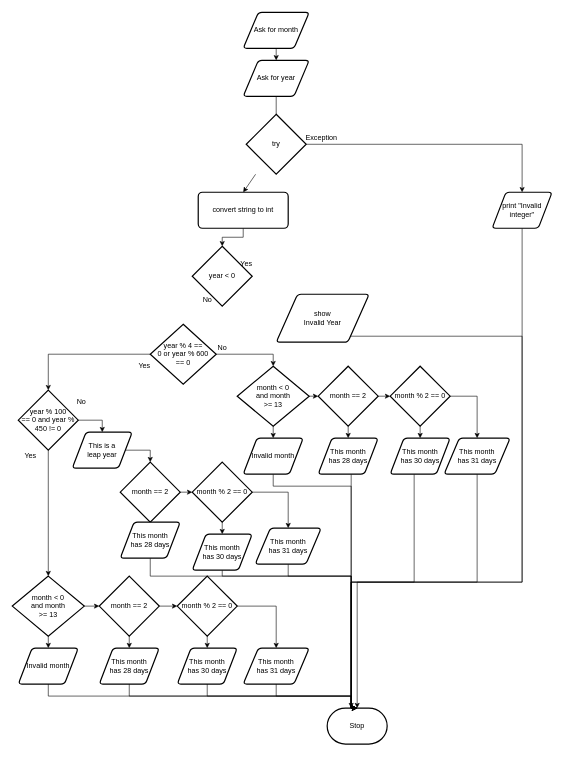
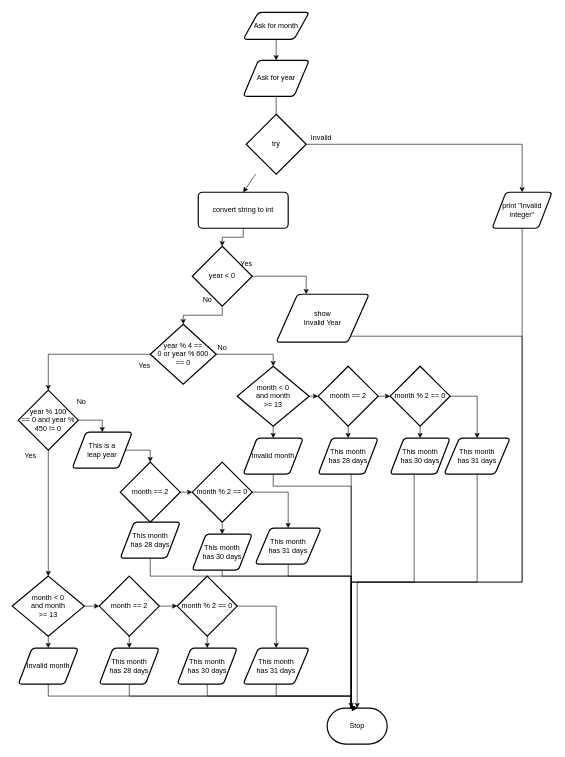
(276, 30) -> (276, 26)
(322, 138) -> (322, 138)
none -> (305, 276)
none -> (183, 316)
